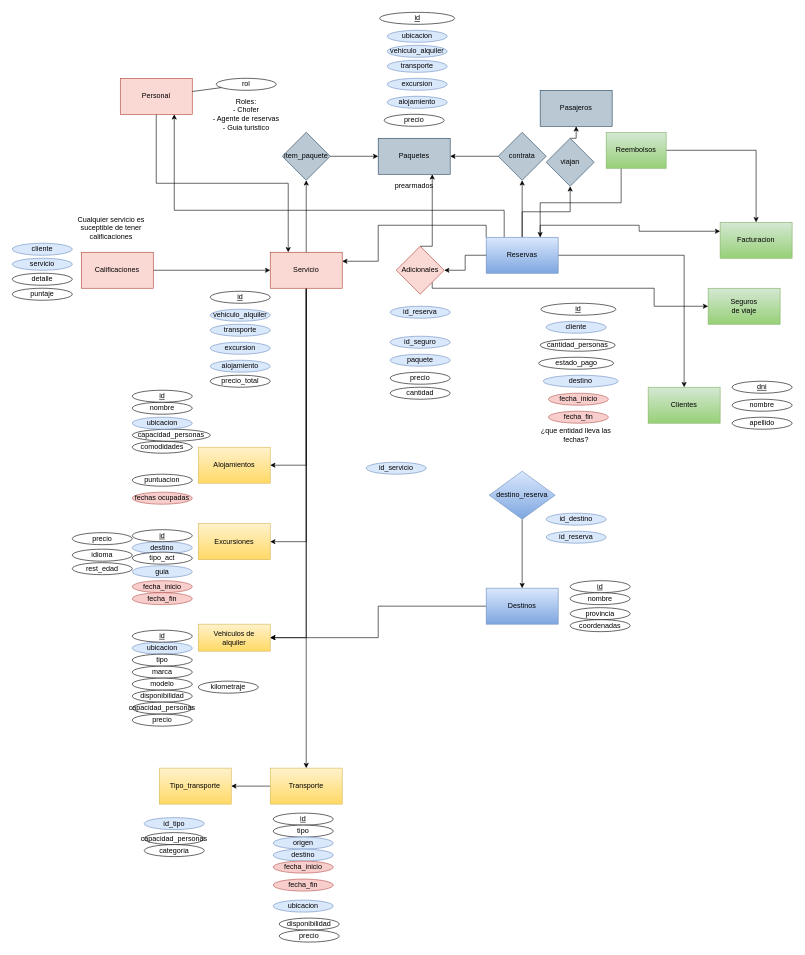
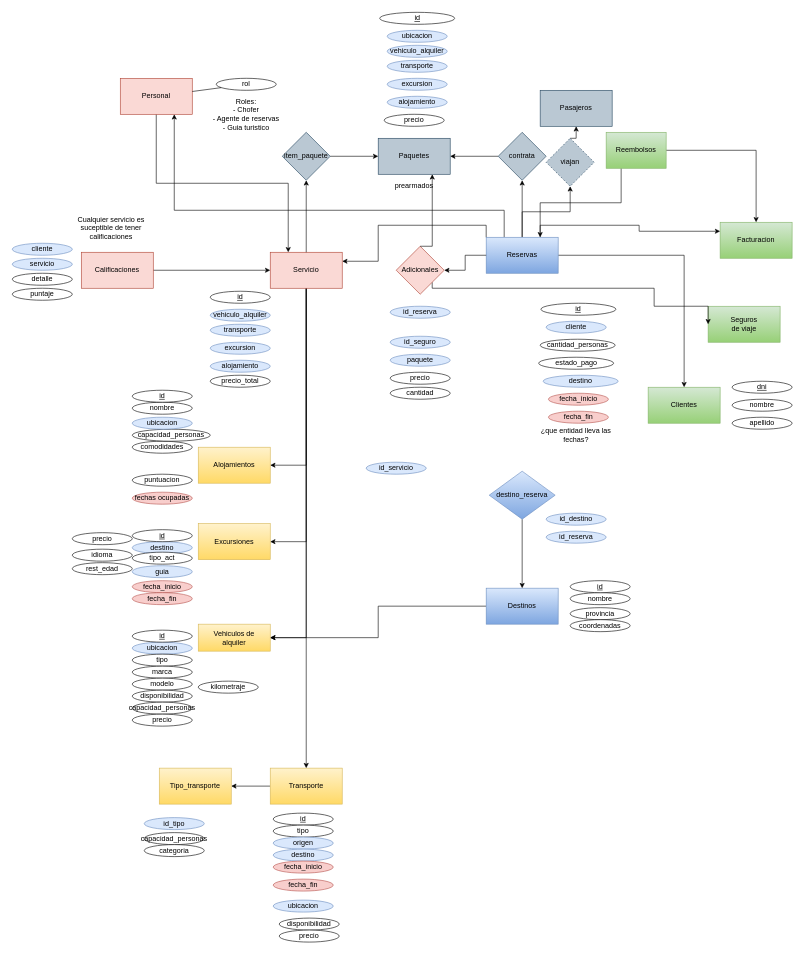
(570, 162) -> (570, 162)
(744, 306) -> (744, 324)
